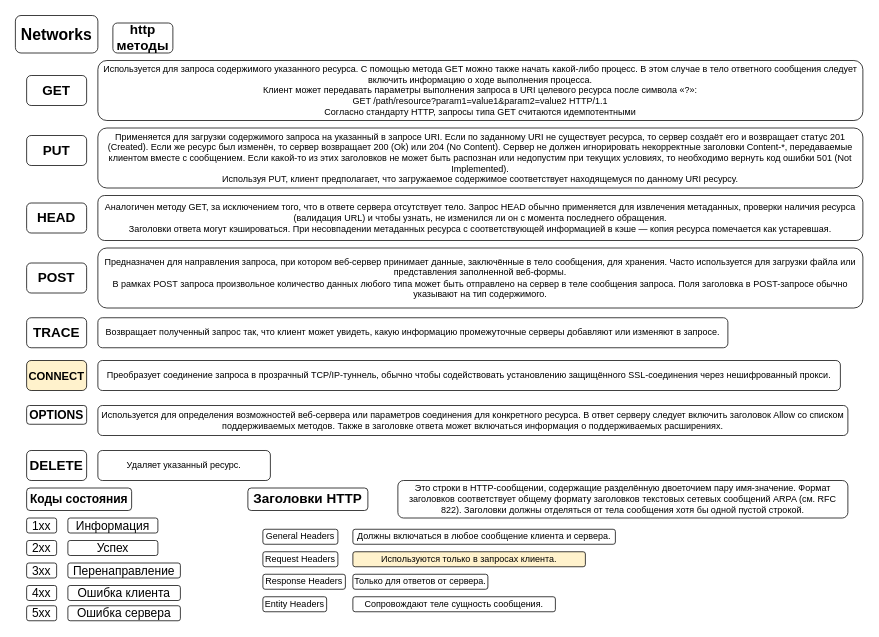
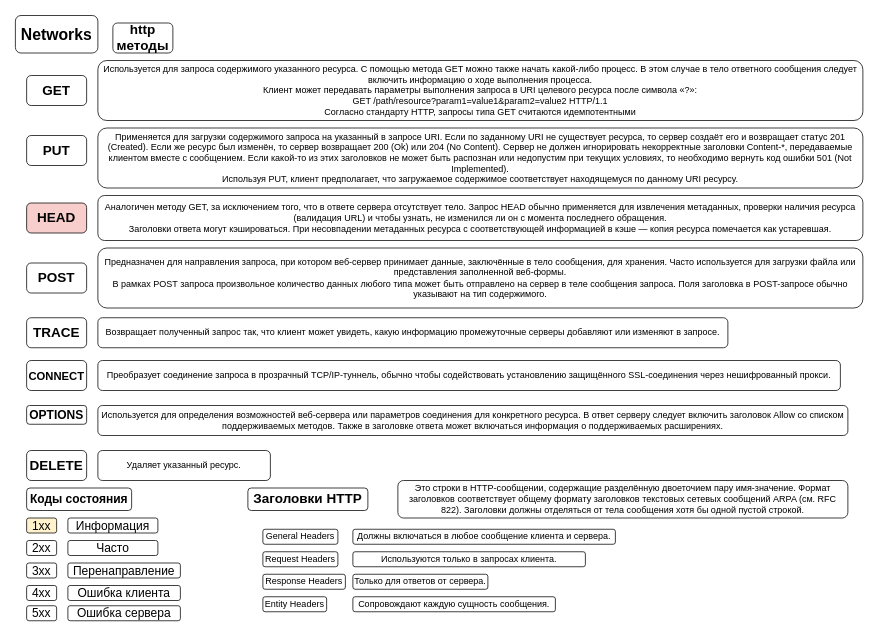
(57, 218) -> (57, 218)
(57, 375) -> (57, 375)
(42, 525) -> (42, 525)
(113, 548) -> (113, 548)
(469, 559) -> (469, 559)
(454, 604) -> (454, 604)
